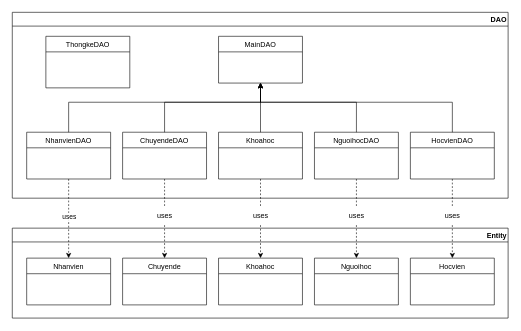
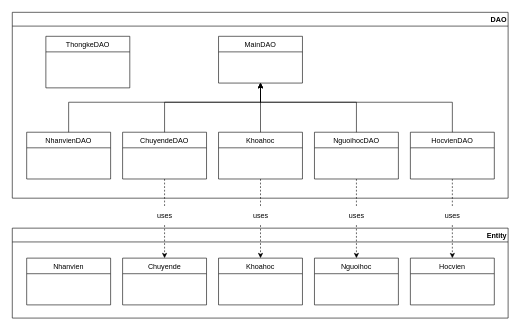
(69, 217) -> none
